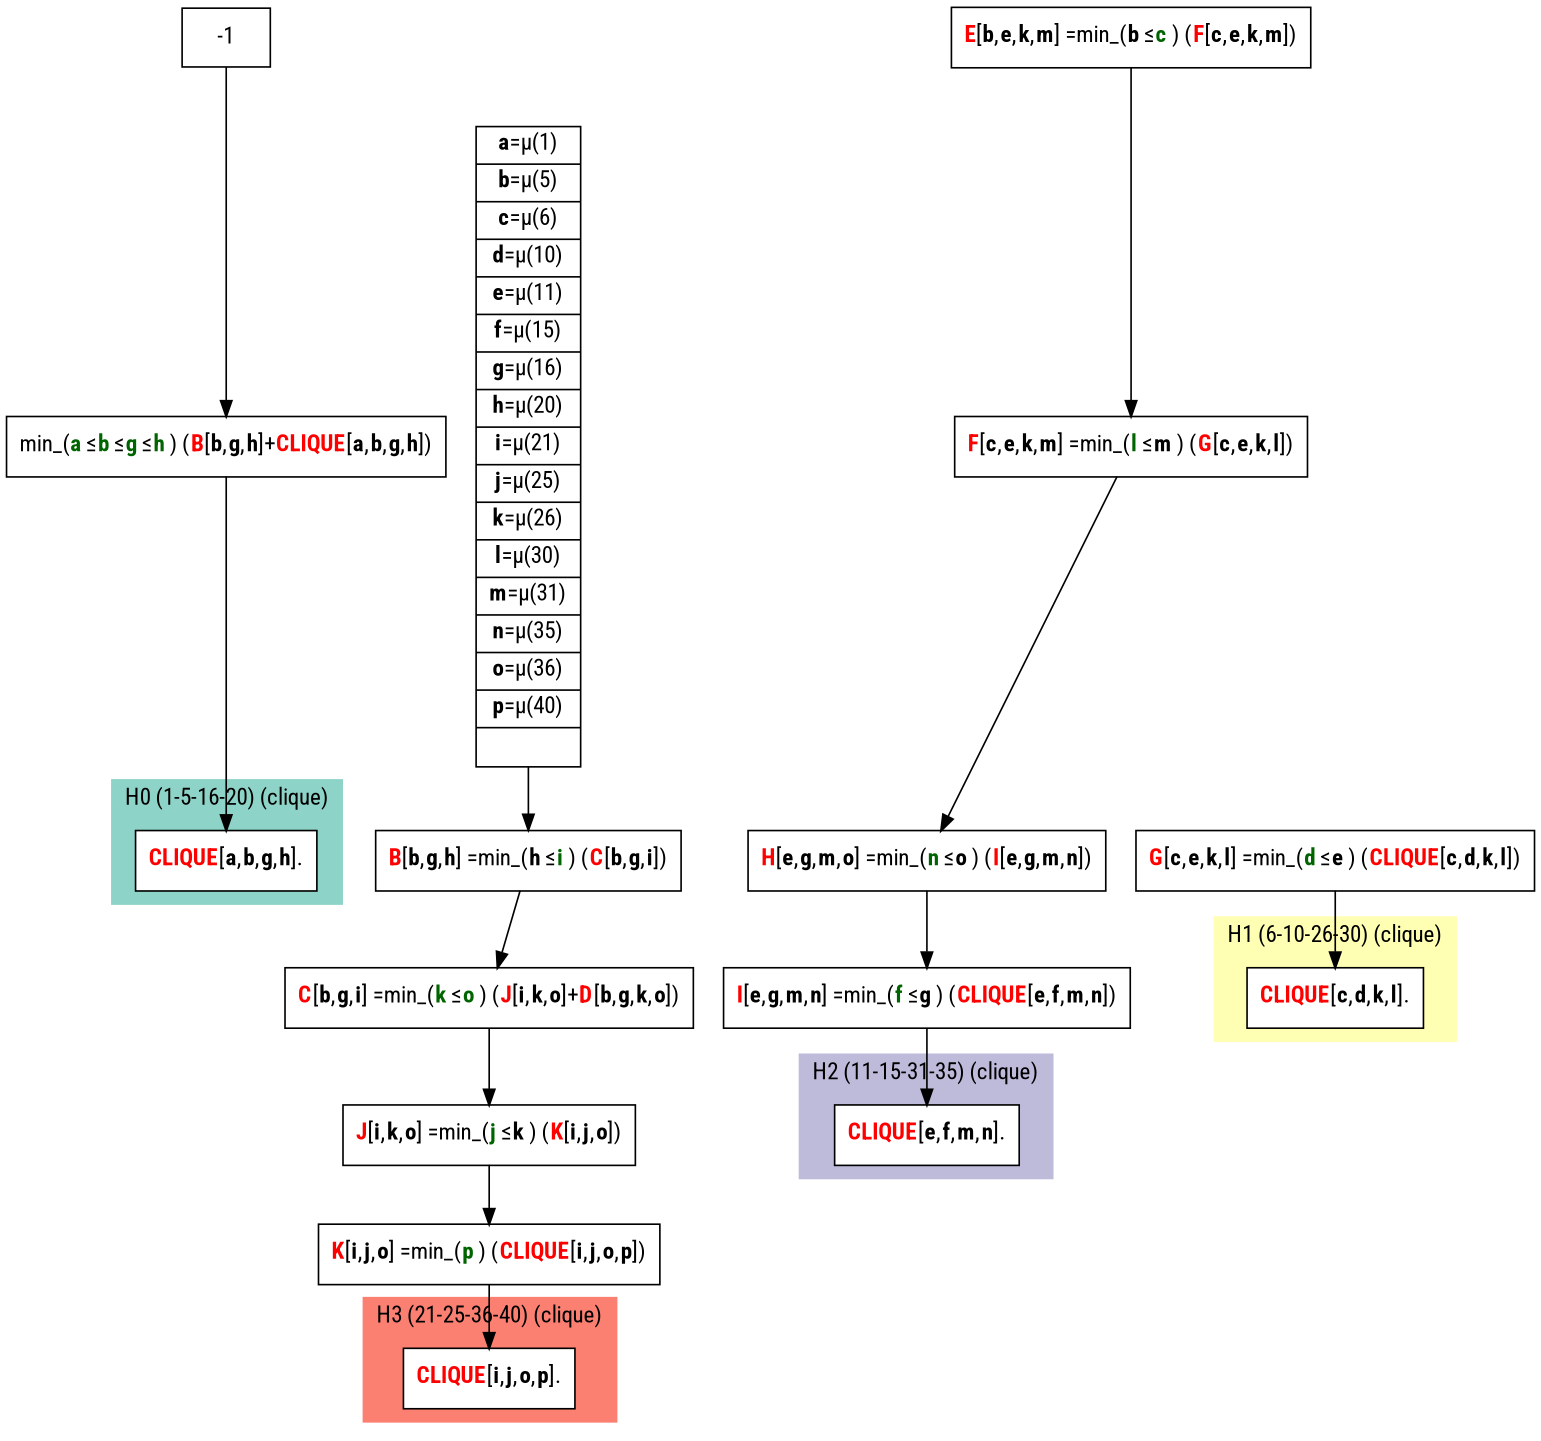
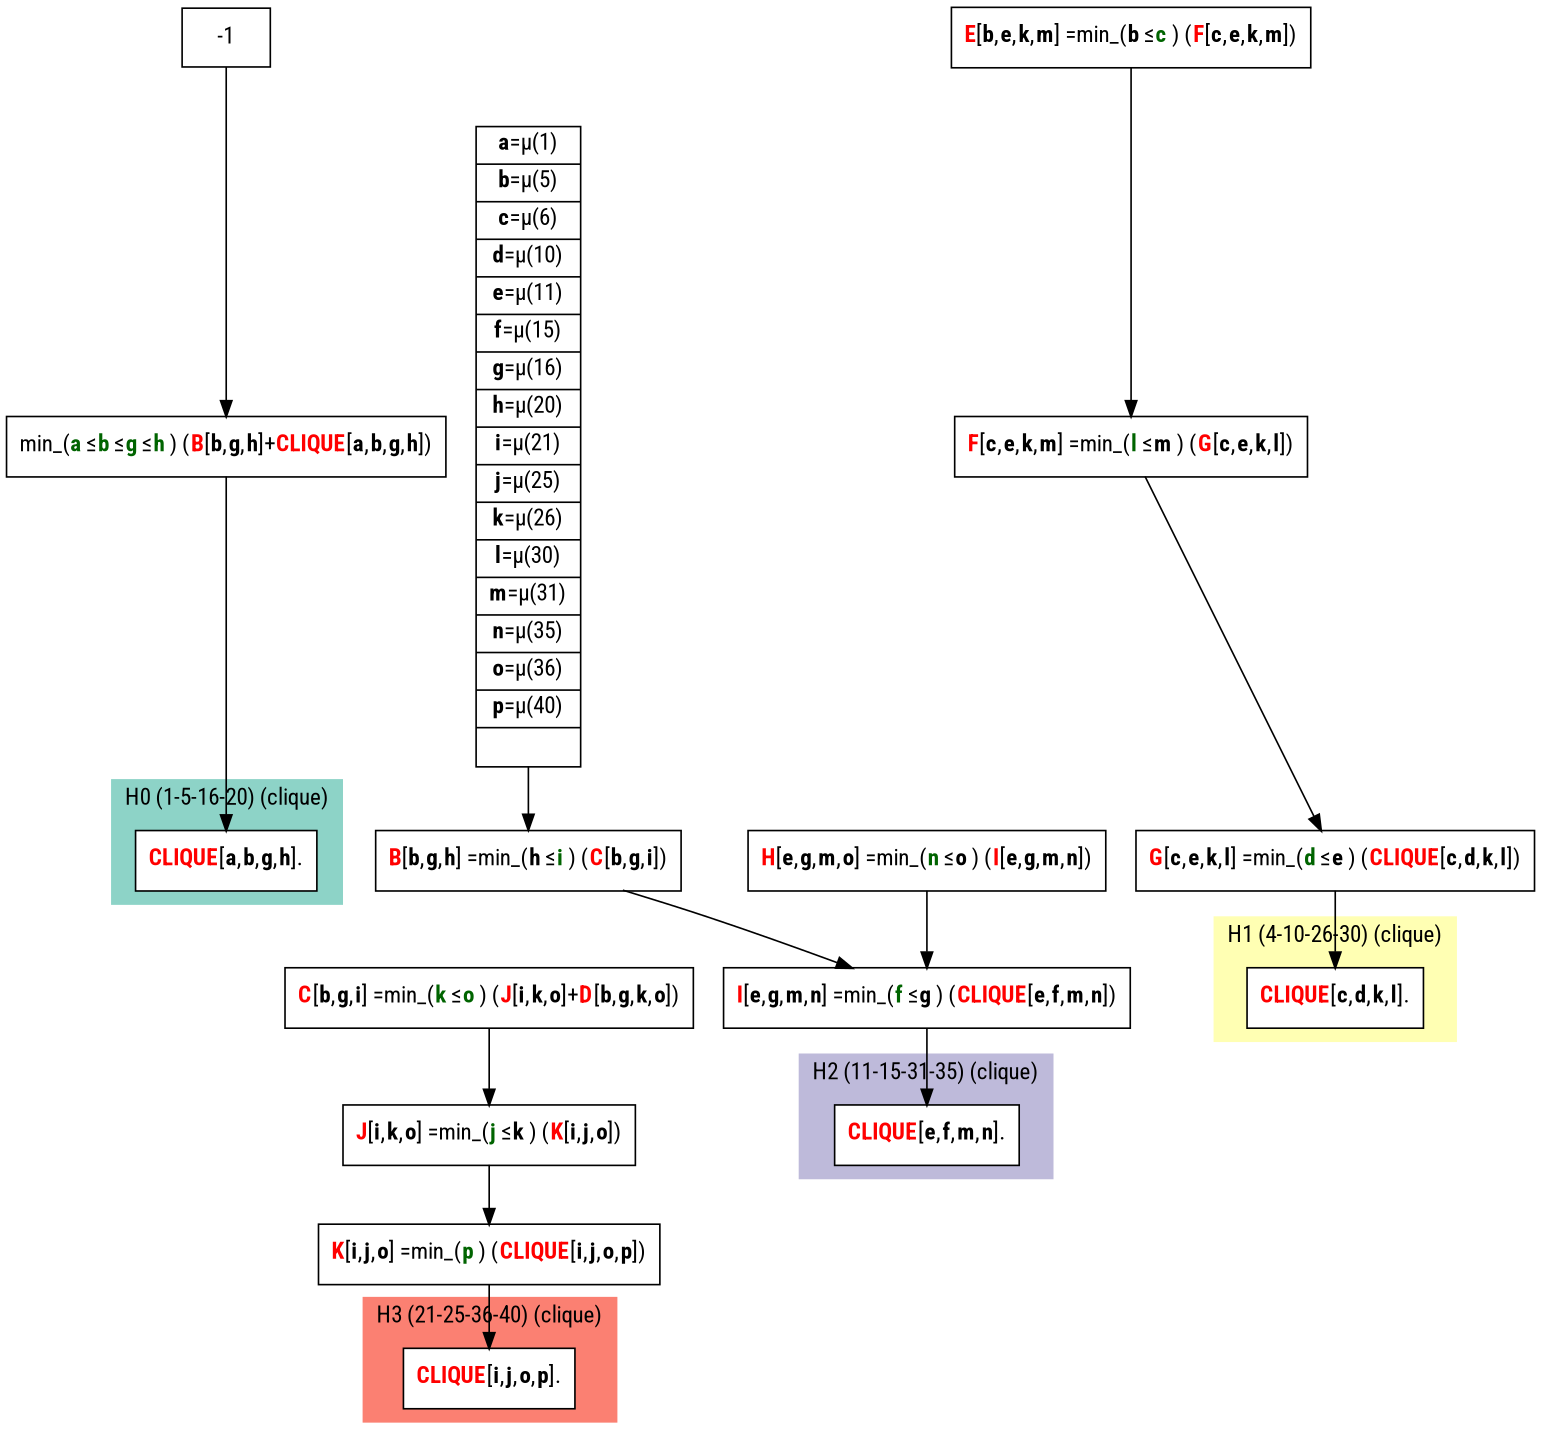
(1033, 646) -> (1230, 646)
(511, 922) -> (730, 925)
(1335, 936) -> (1335, 936)
